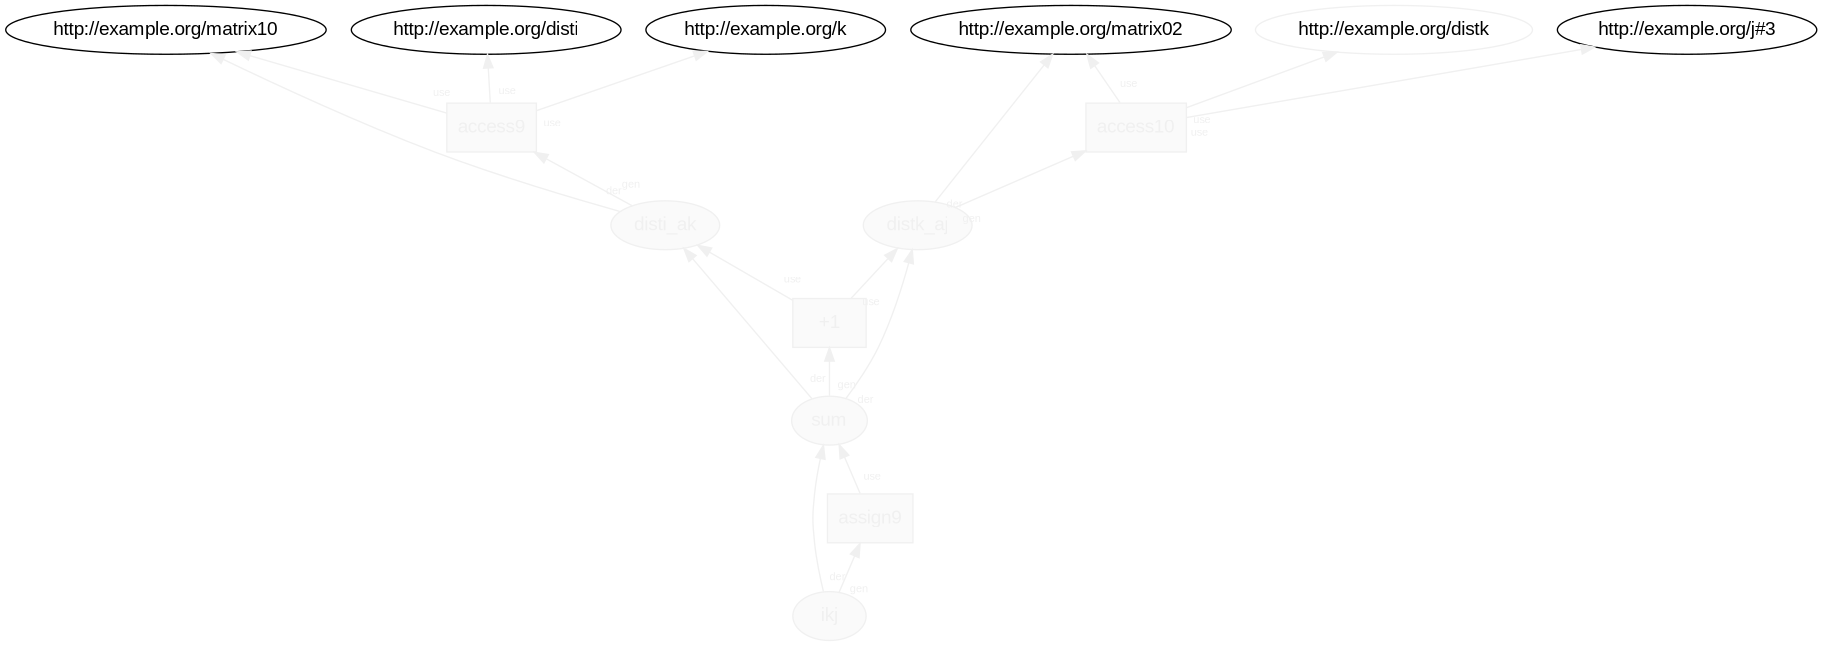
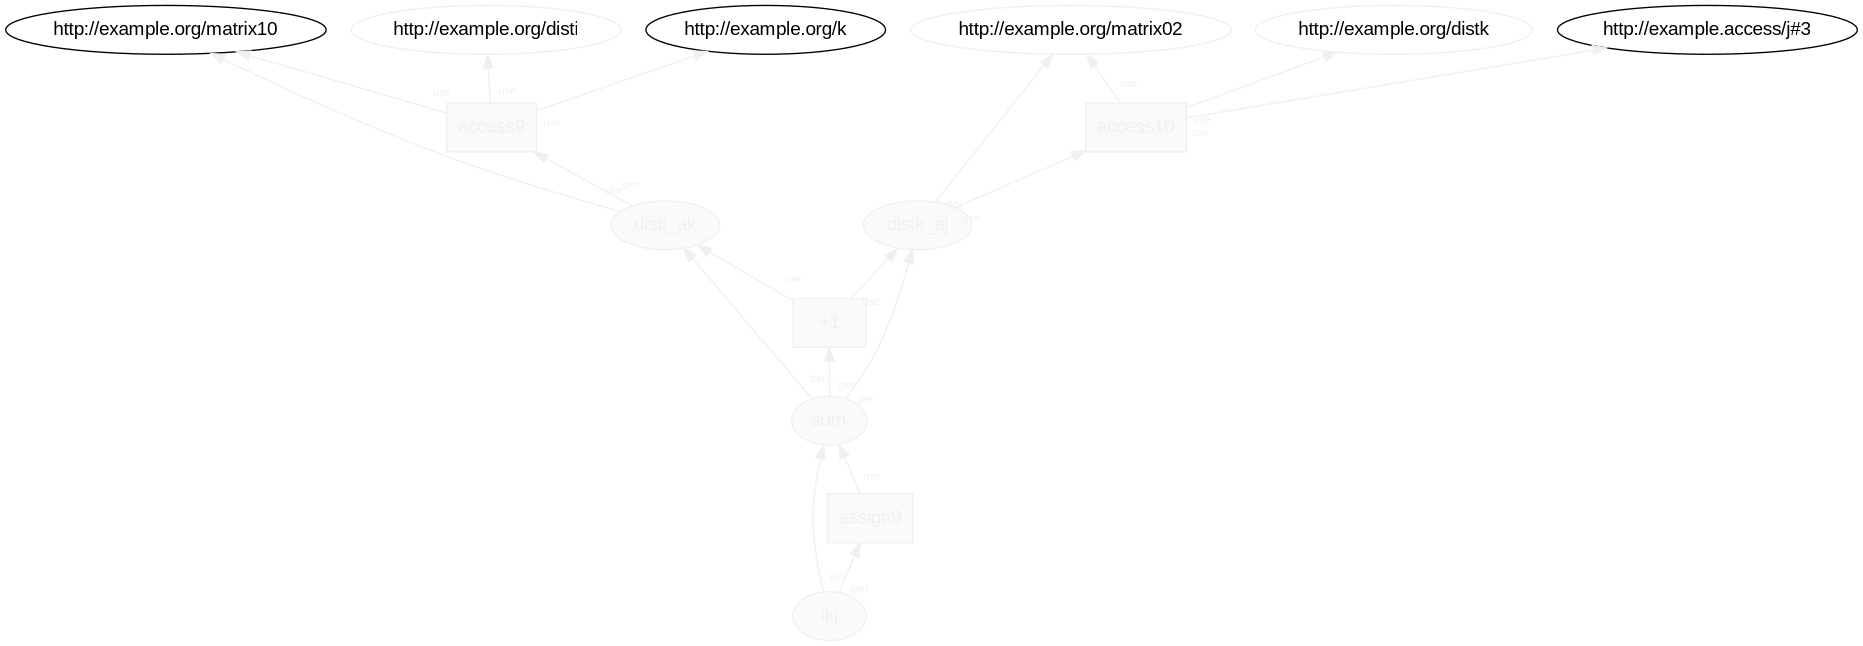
(486, 30) -> (486, 30)
(1071, 30) -> (1071, 30)
(1687, 30) -> (1707, 30)
